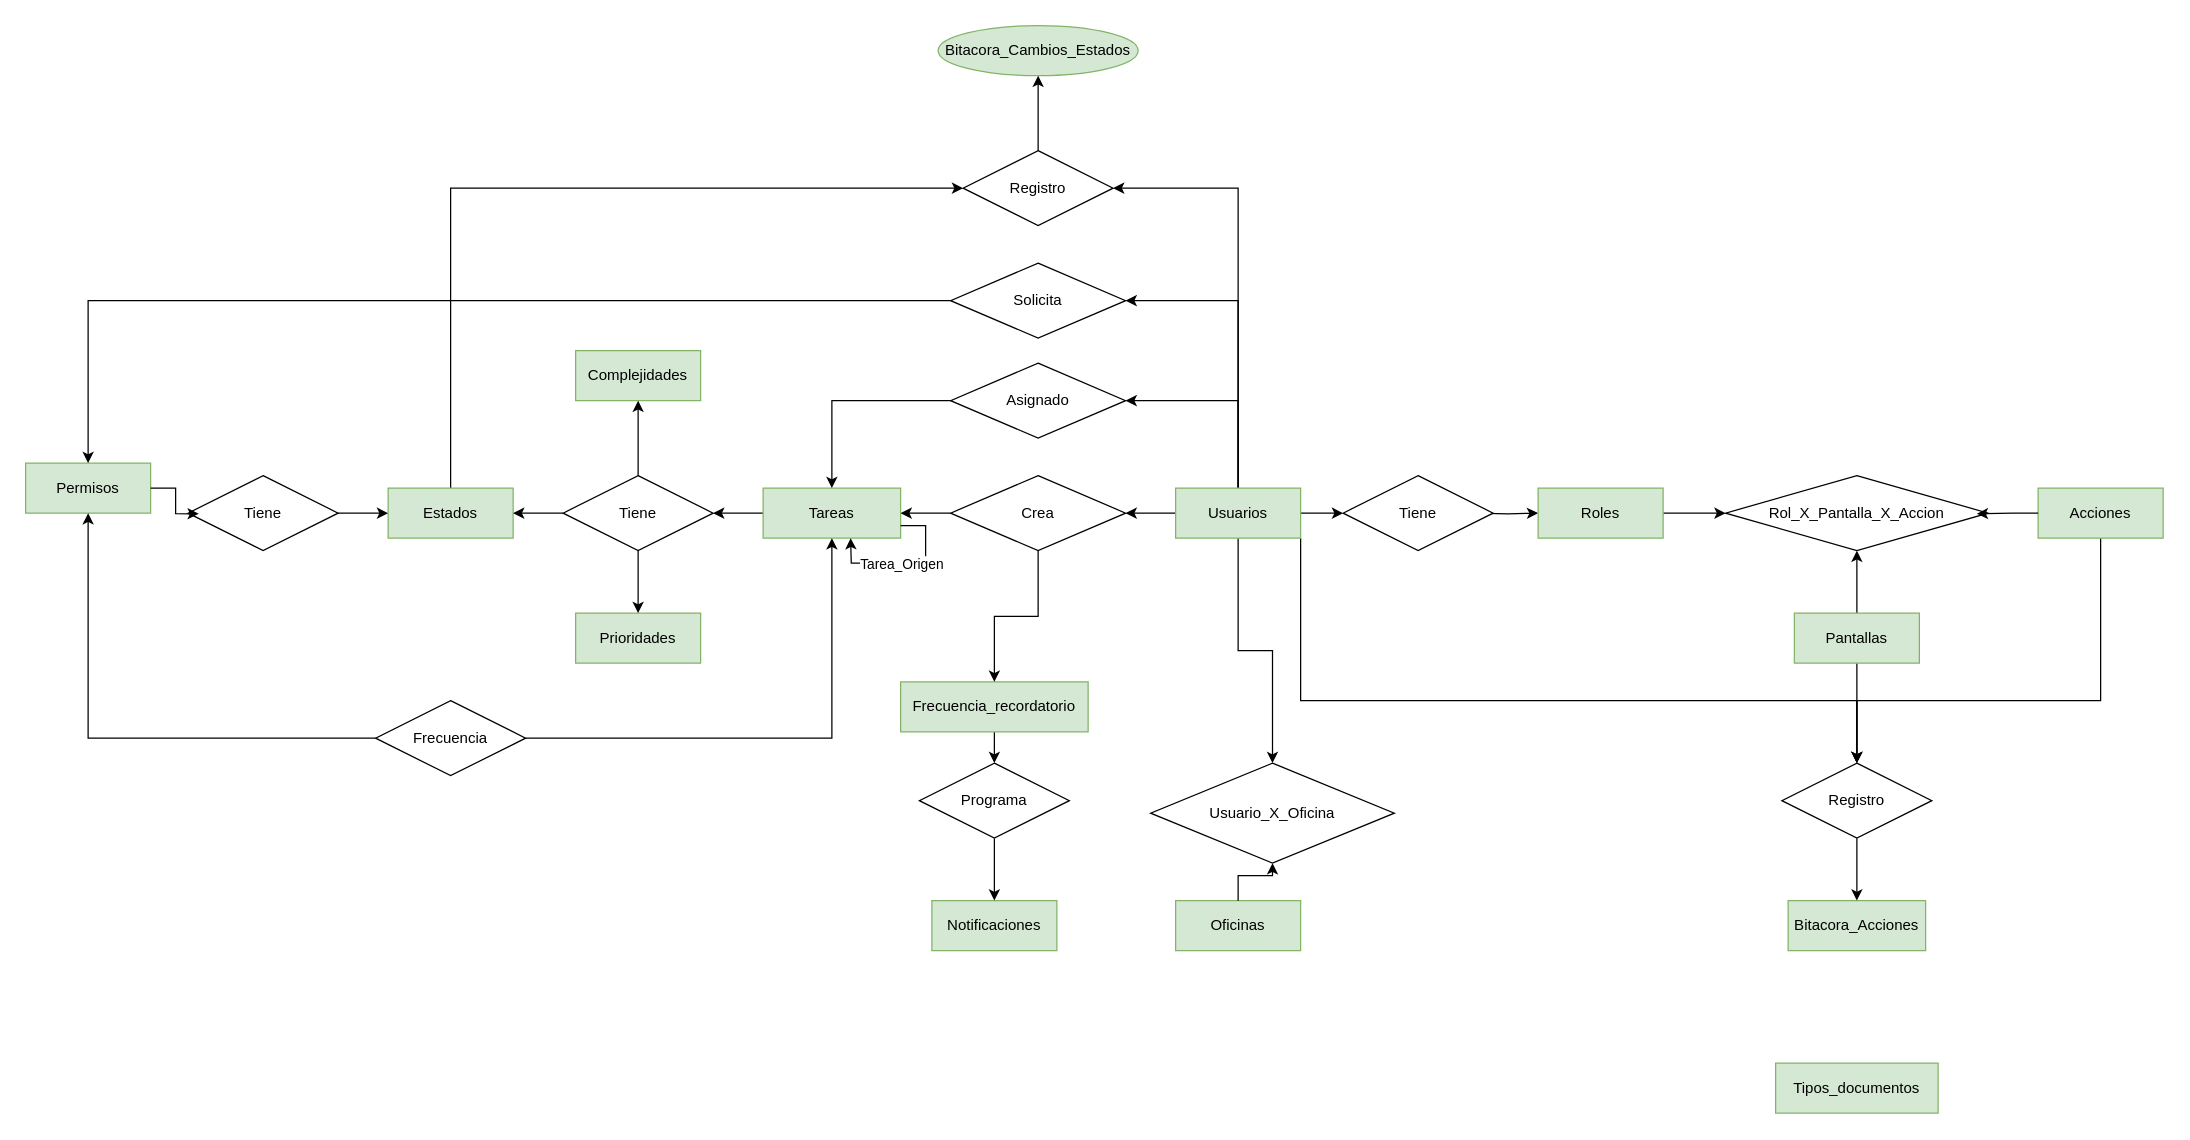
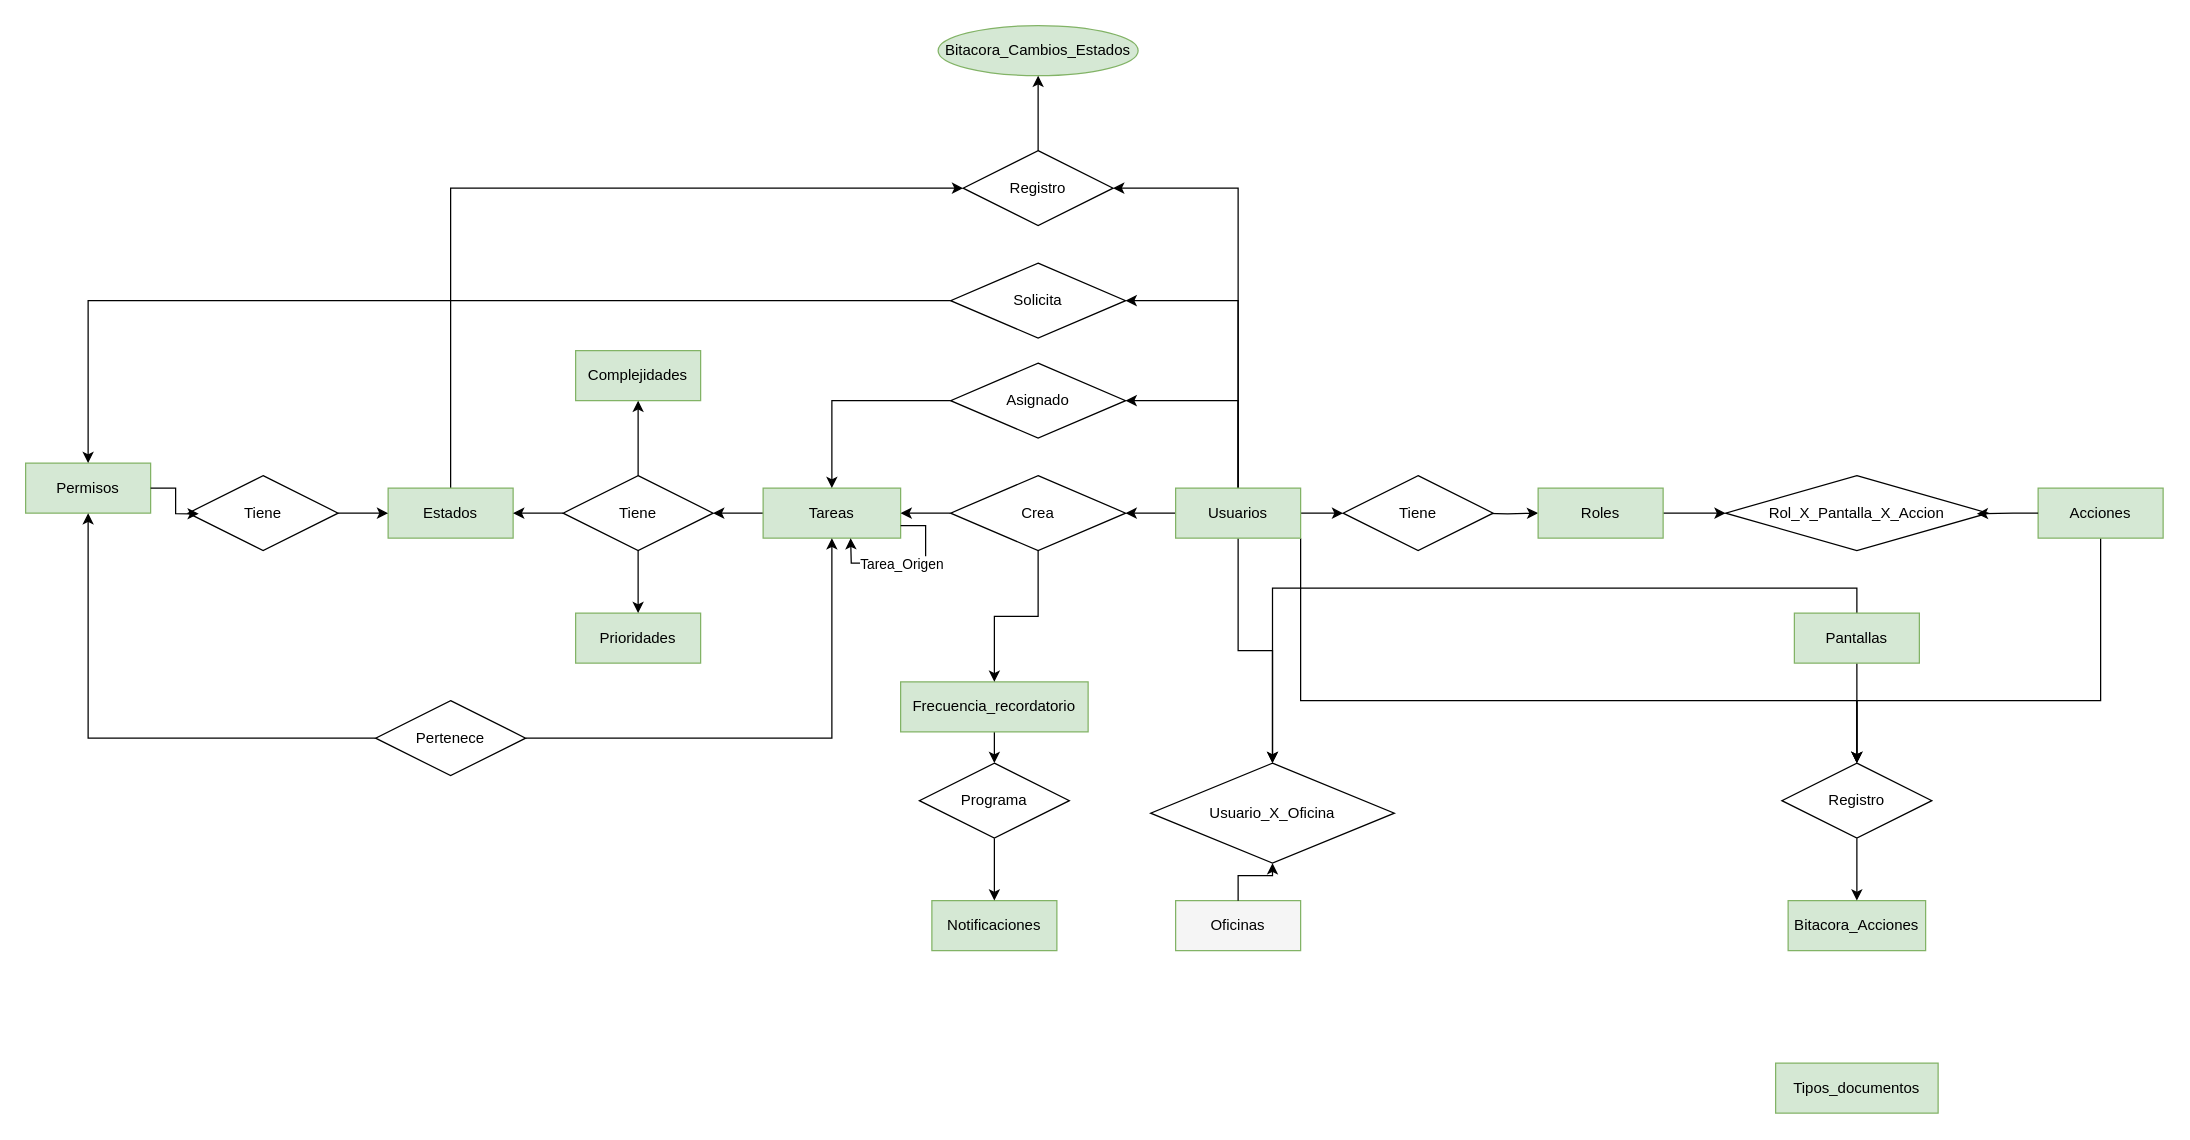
(1857, 575) -> (1536, 588)
(451, 738) -> (451, 738)
(1238, 926) -> (1238, 926)
